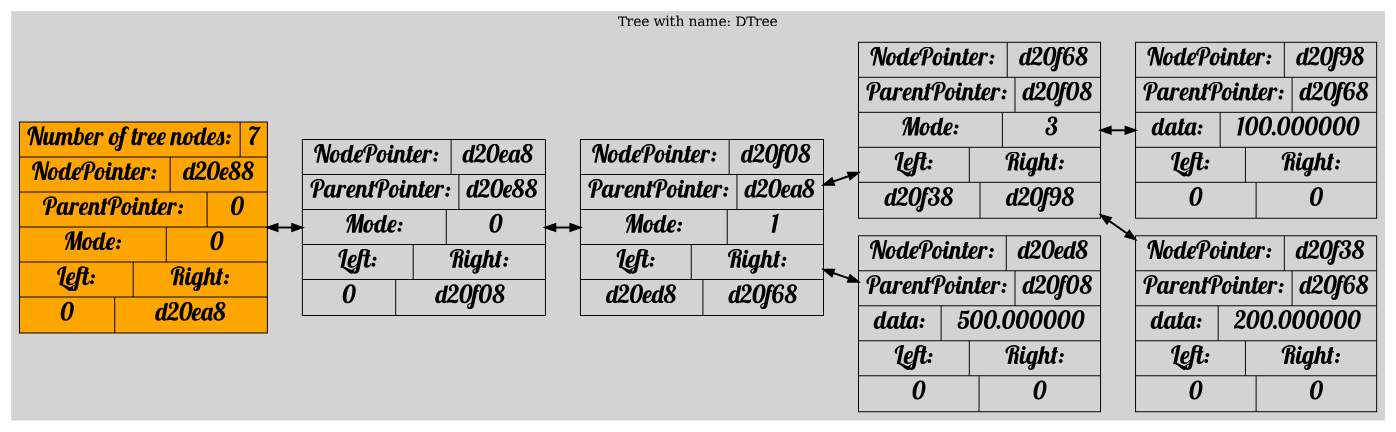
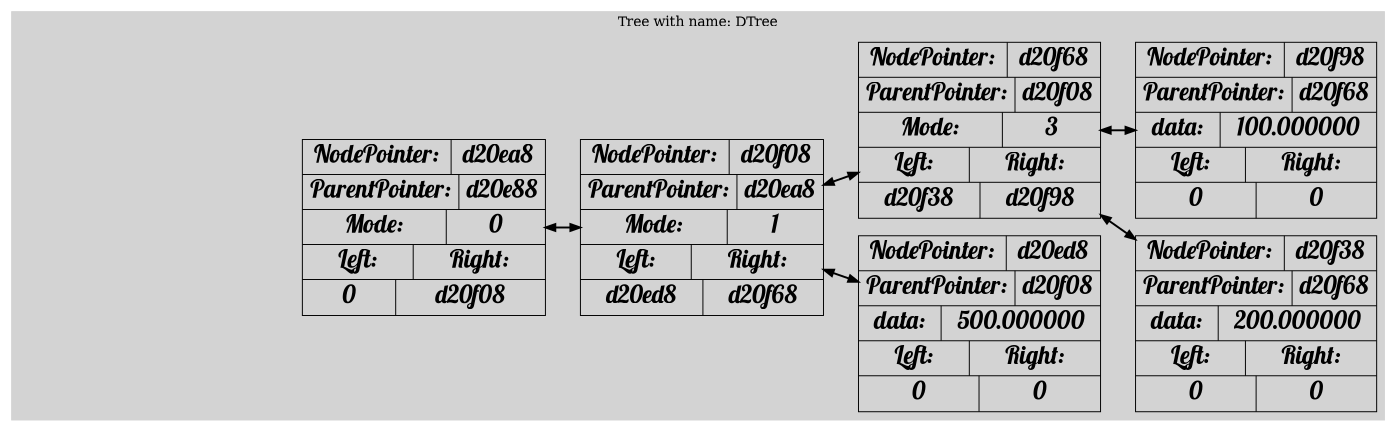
(143, 228) -> none
